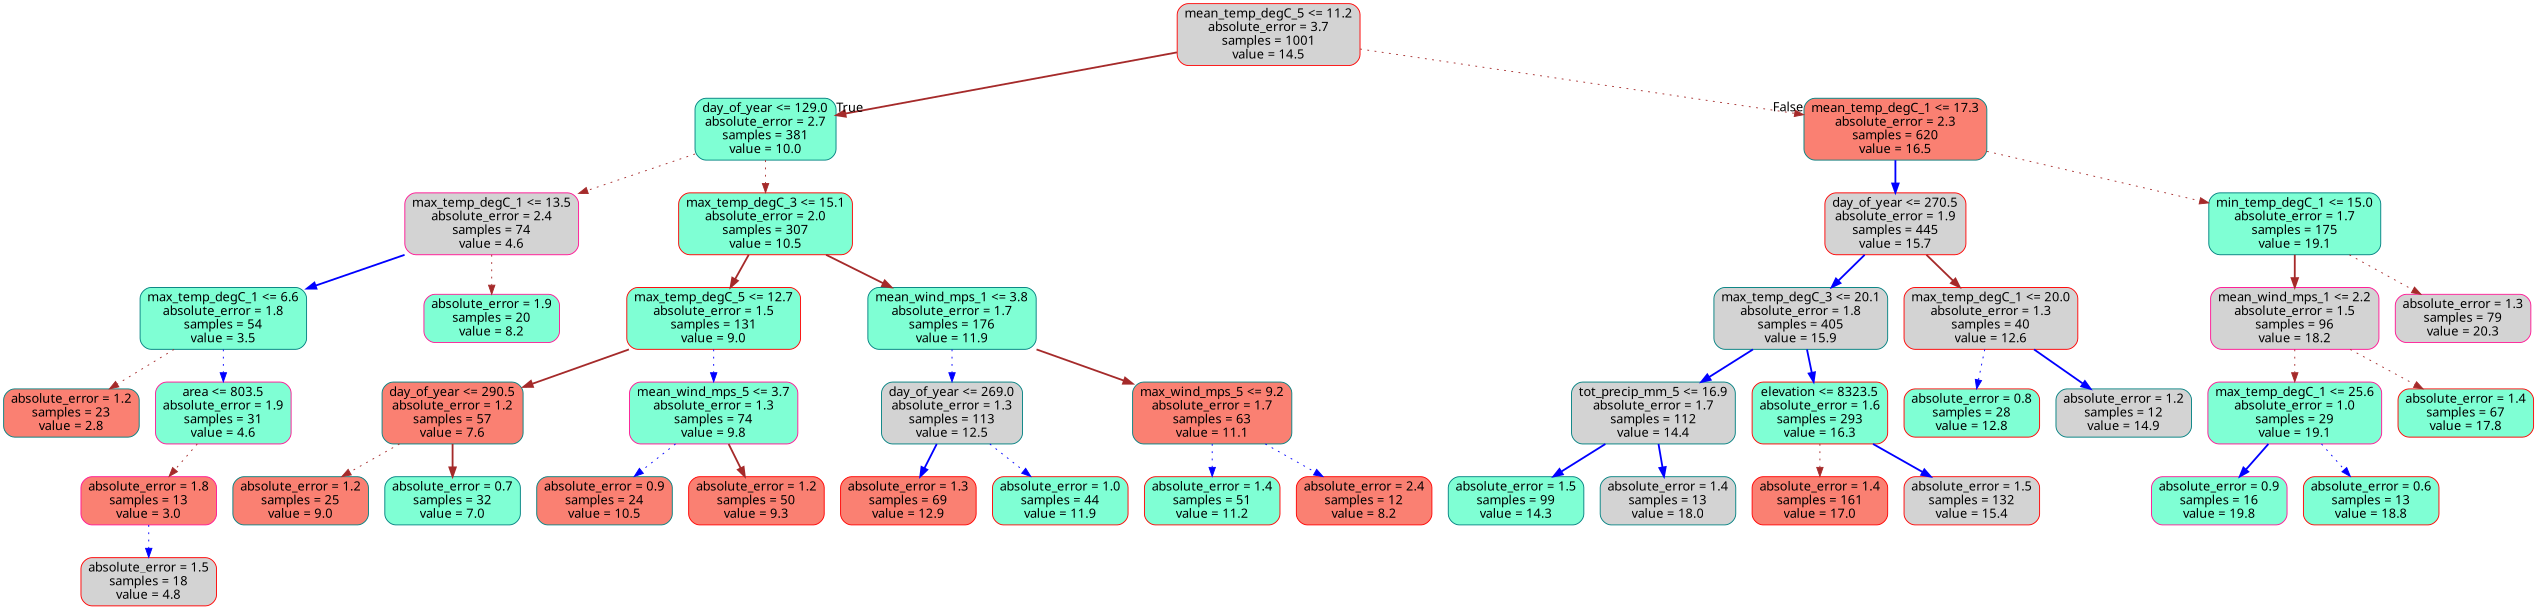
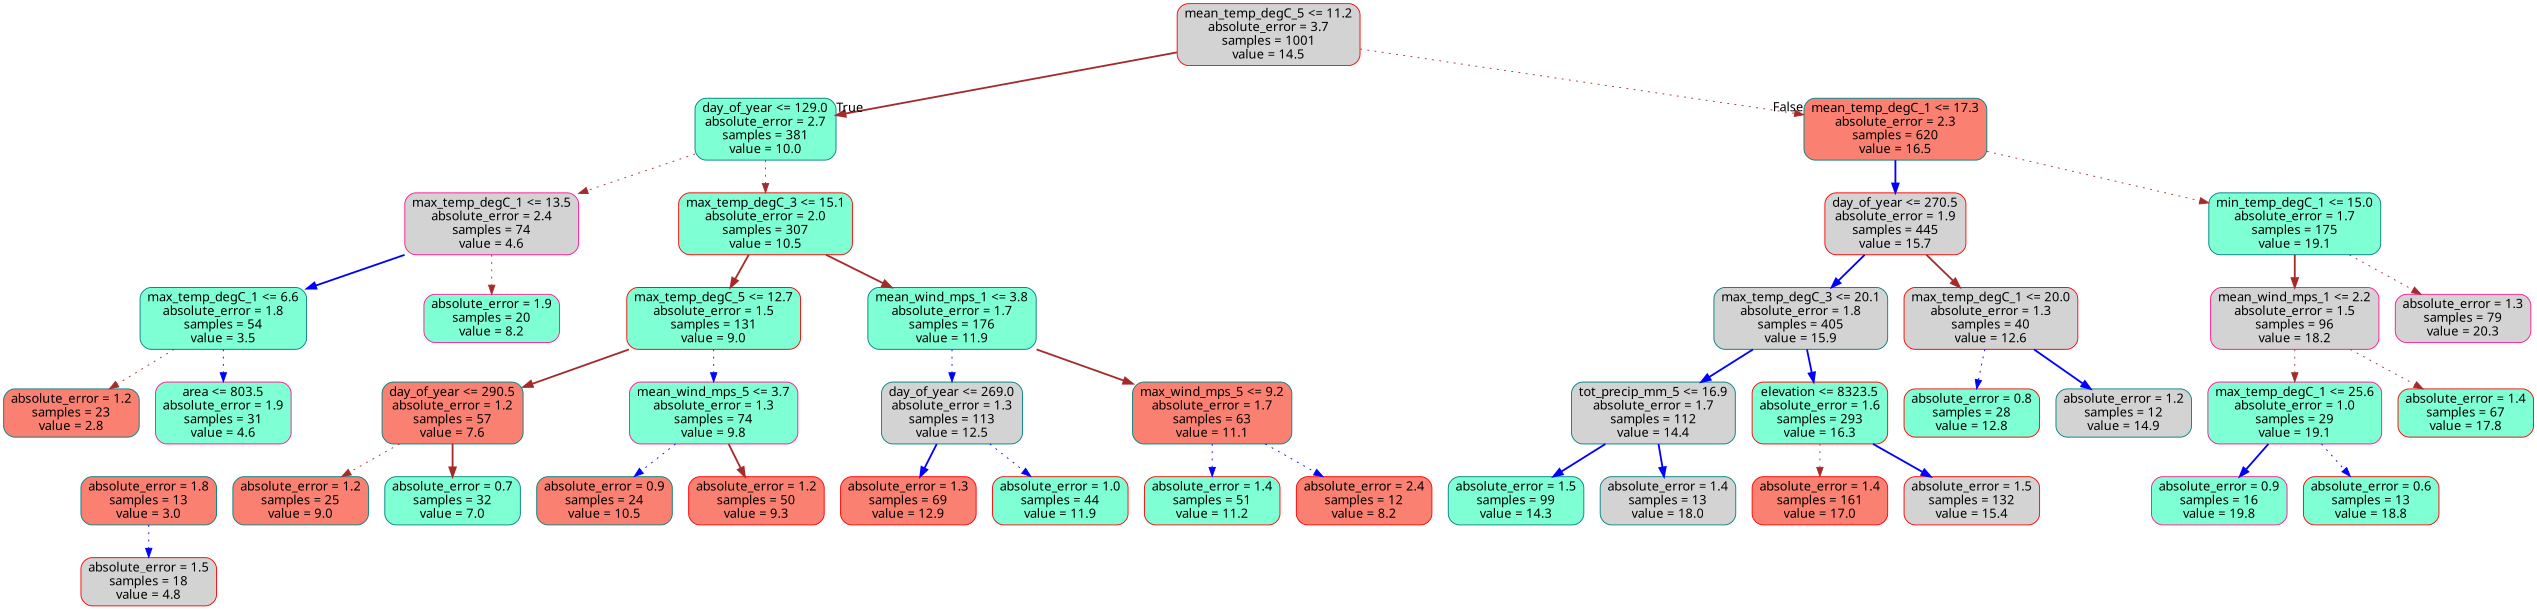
(186, 457) -> none
(149, 501) -> (149, 501)
